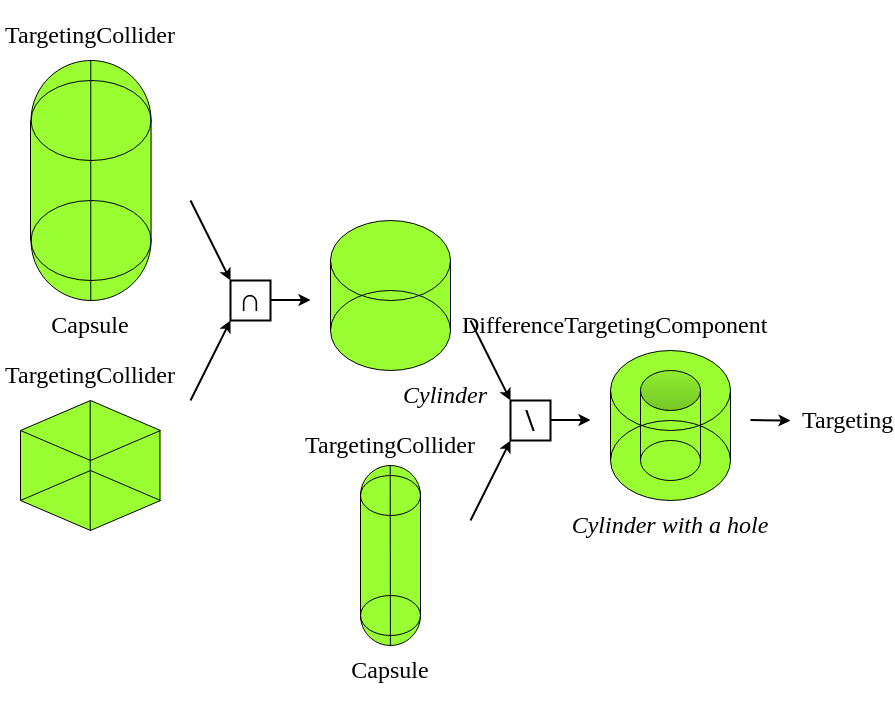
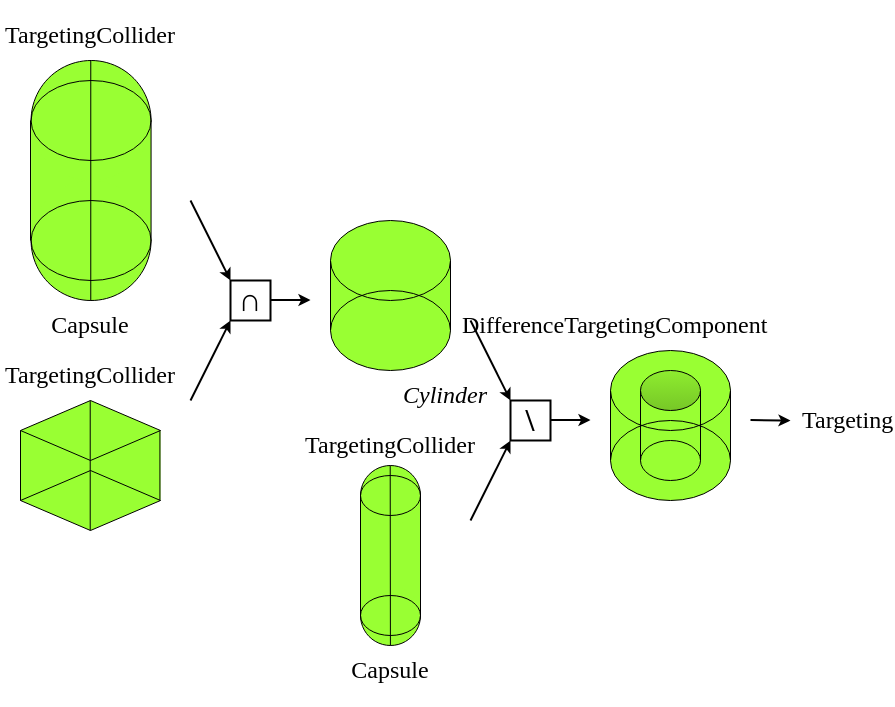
(671, 526) -> none
